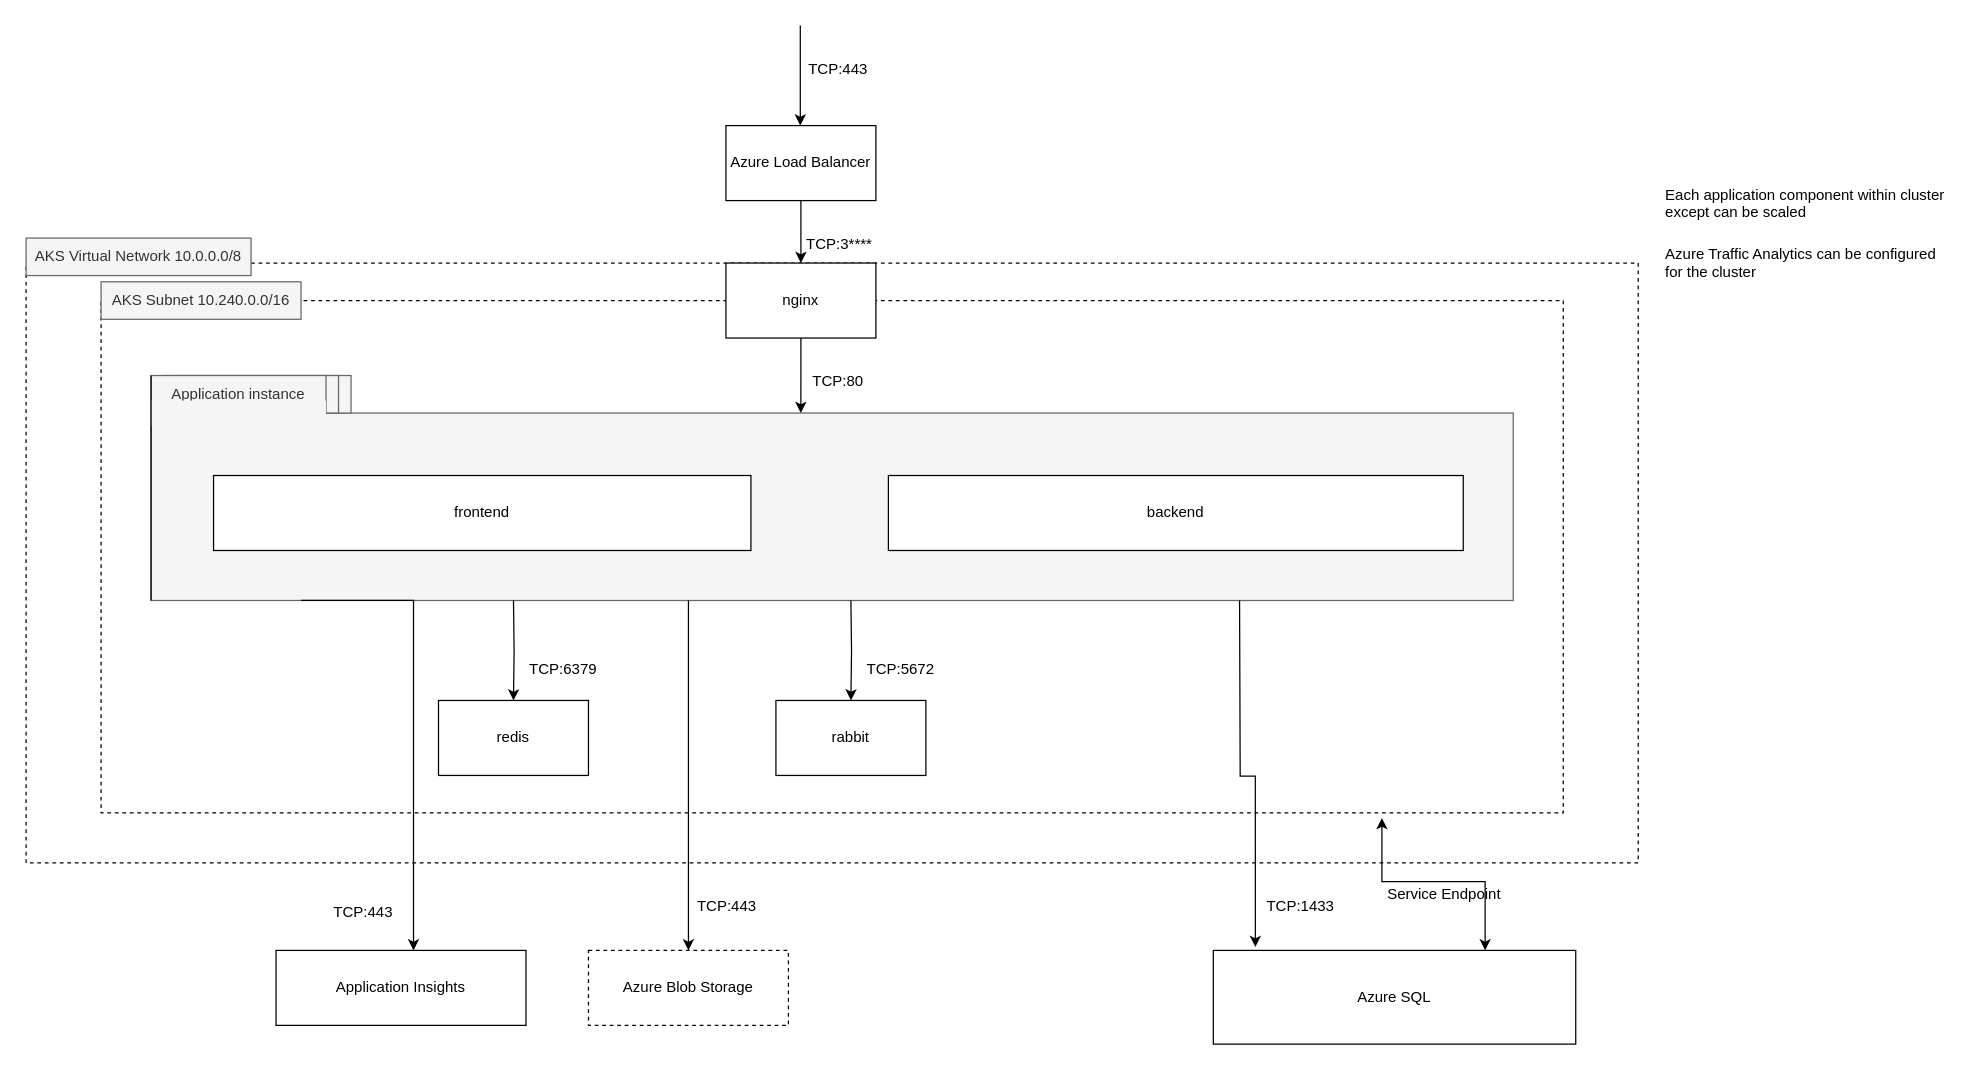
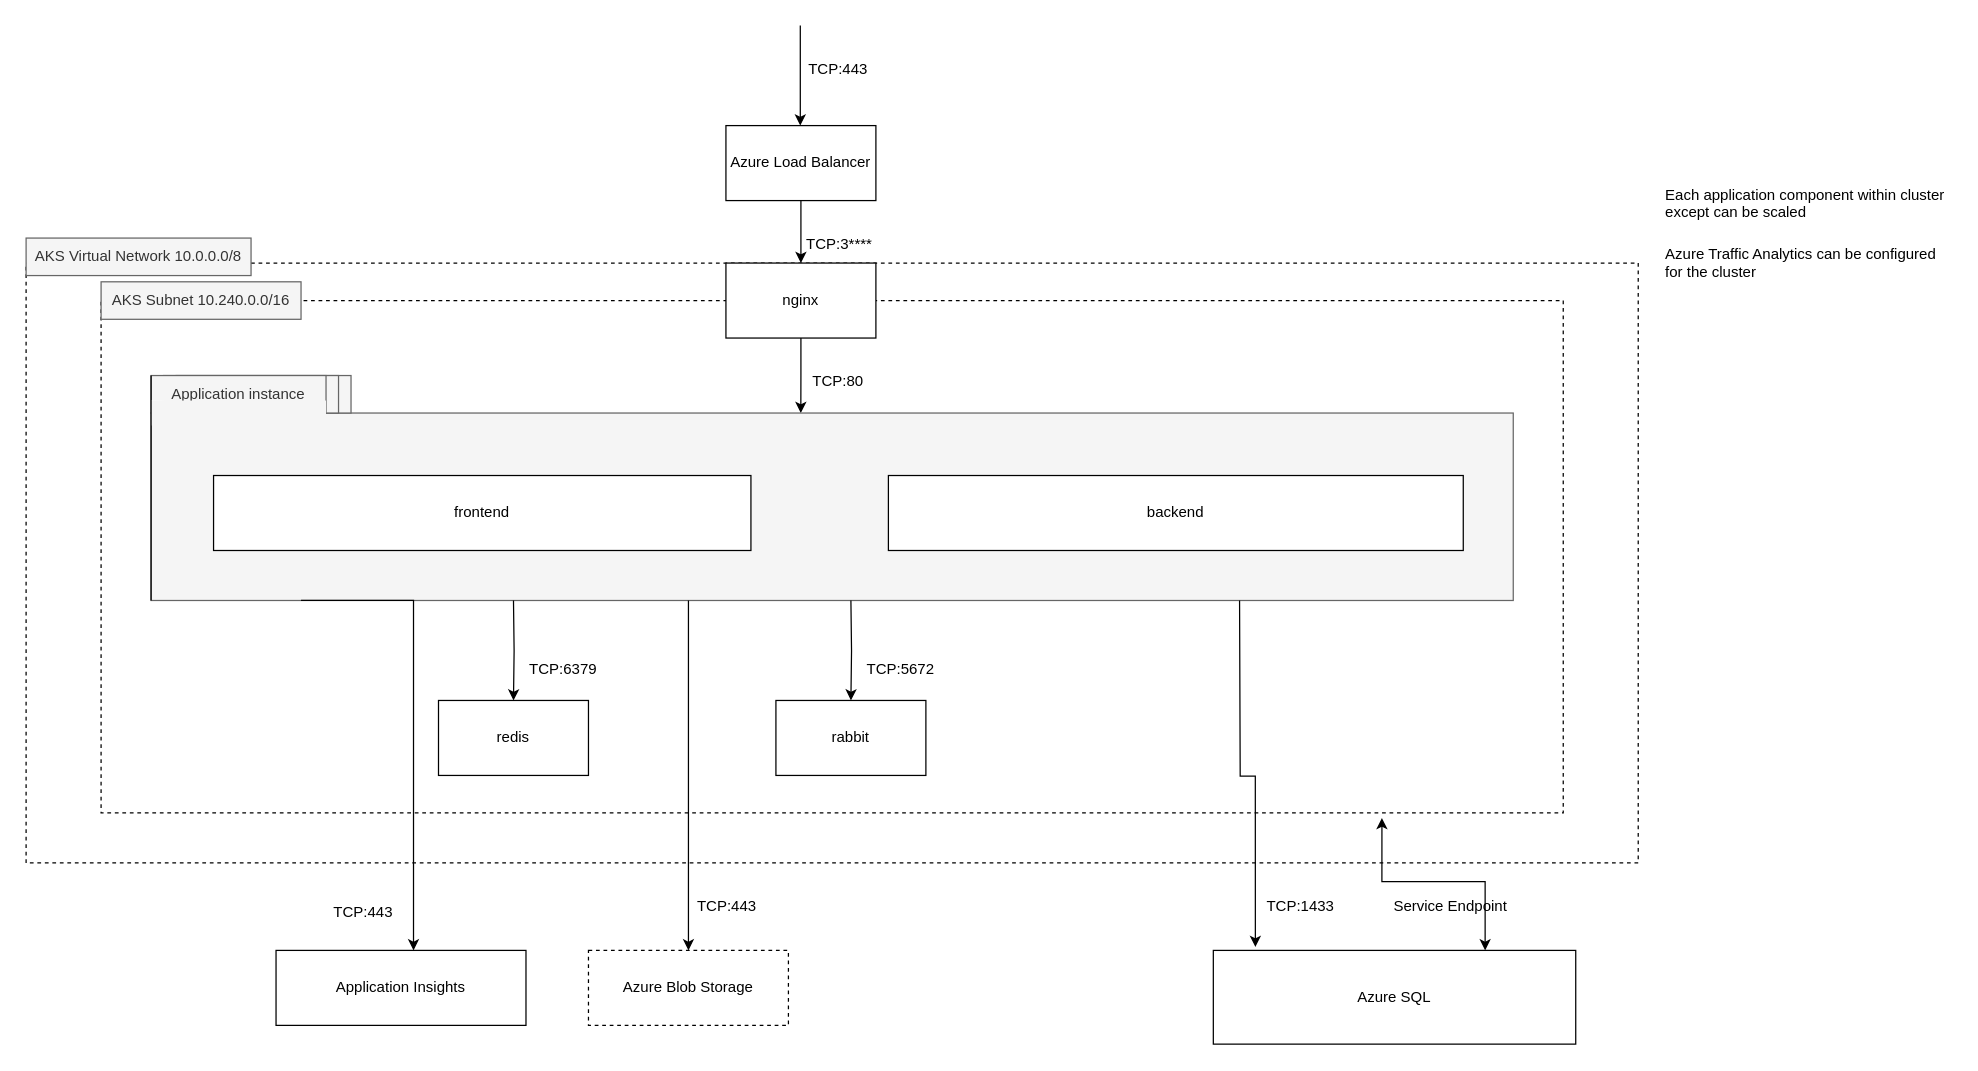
(1444, 895) -> (1451, 907)
